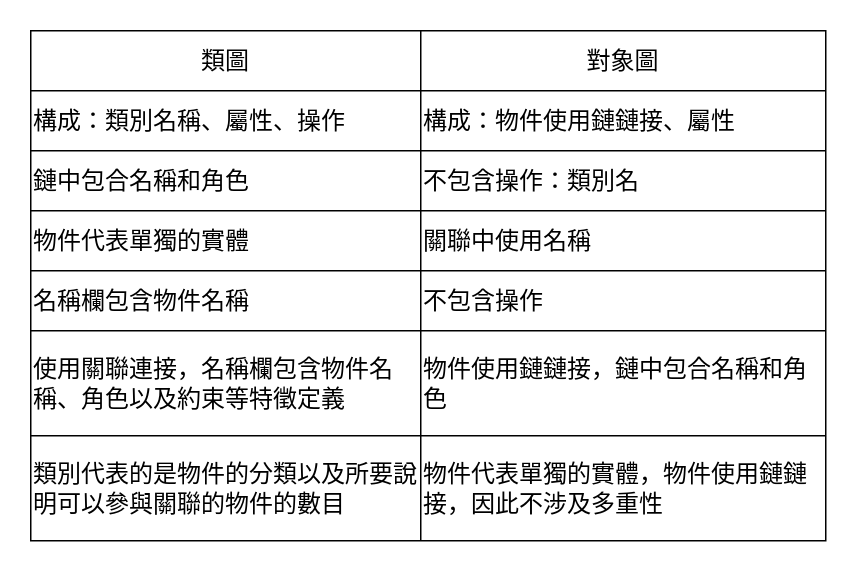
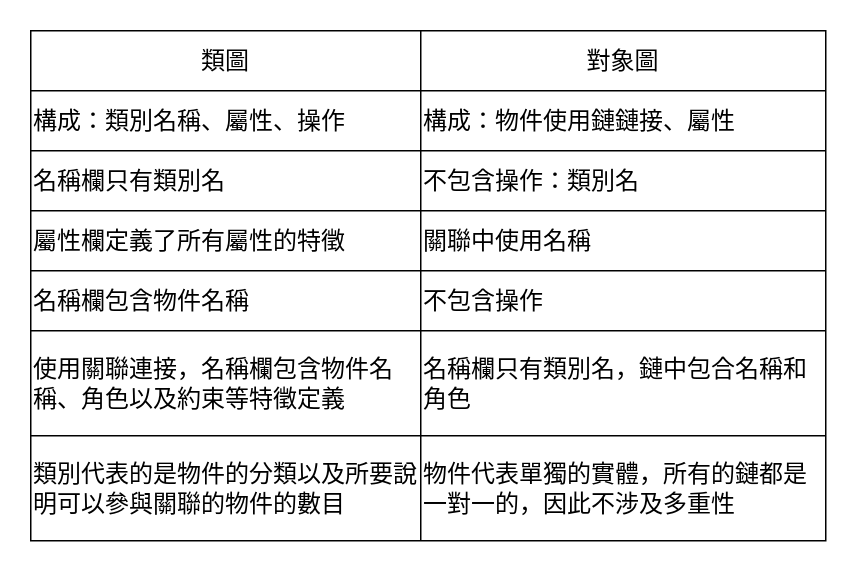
(142, 181) -> (130, 181)
(142, 241) -> (190, 241)
(625, 383) -> (625, 383)
(625, 488) -> (625, 488)
